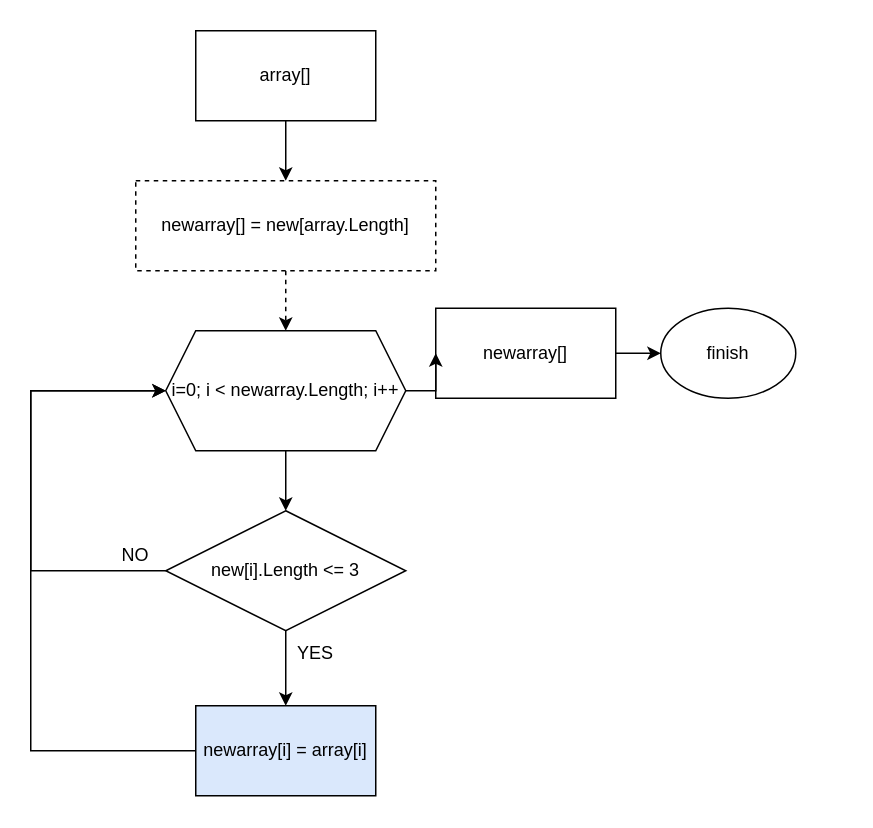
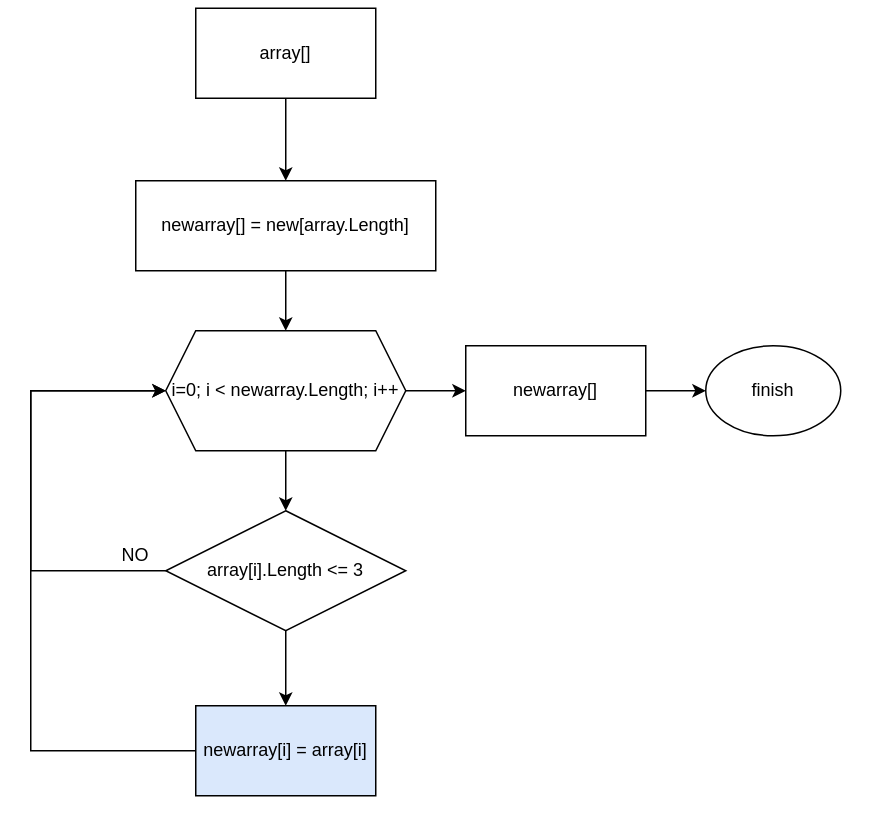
(286, 76) -> (286, 53)
(286, 226) -> (286, 226)
(286, 294) -> (286, 294)
(526, 353) -> (556, 391)
(728, 353) -> (773, 391)
(286, 571) -> (286, 571)
(316, 653) -> none
